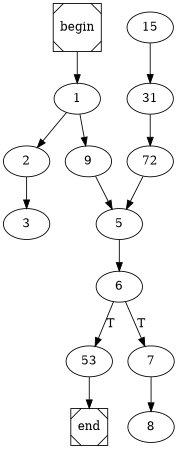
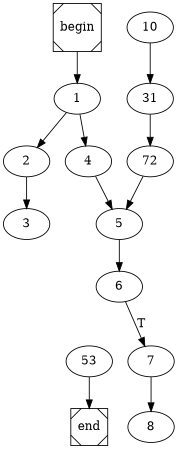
(150, 27) -> (150, 27)
(88, 161) -> (88, 161)
(106, 320) -> none
